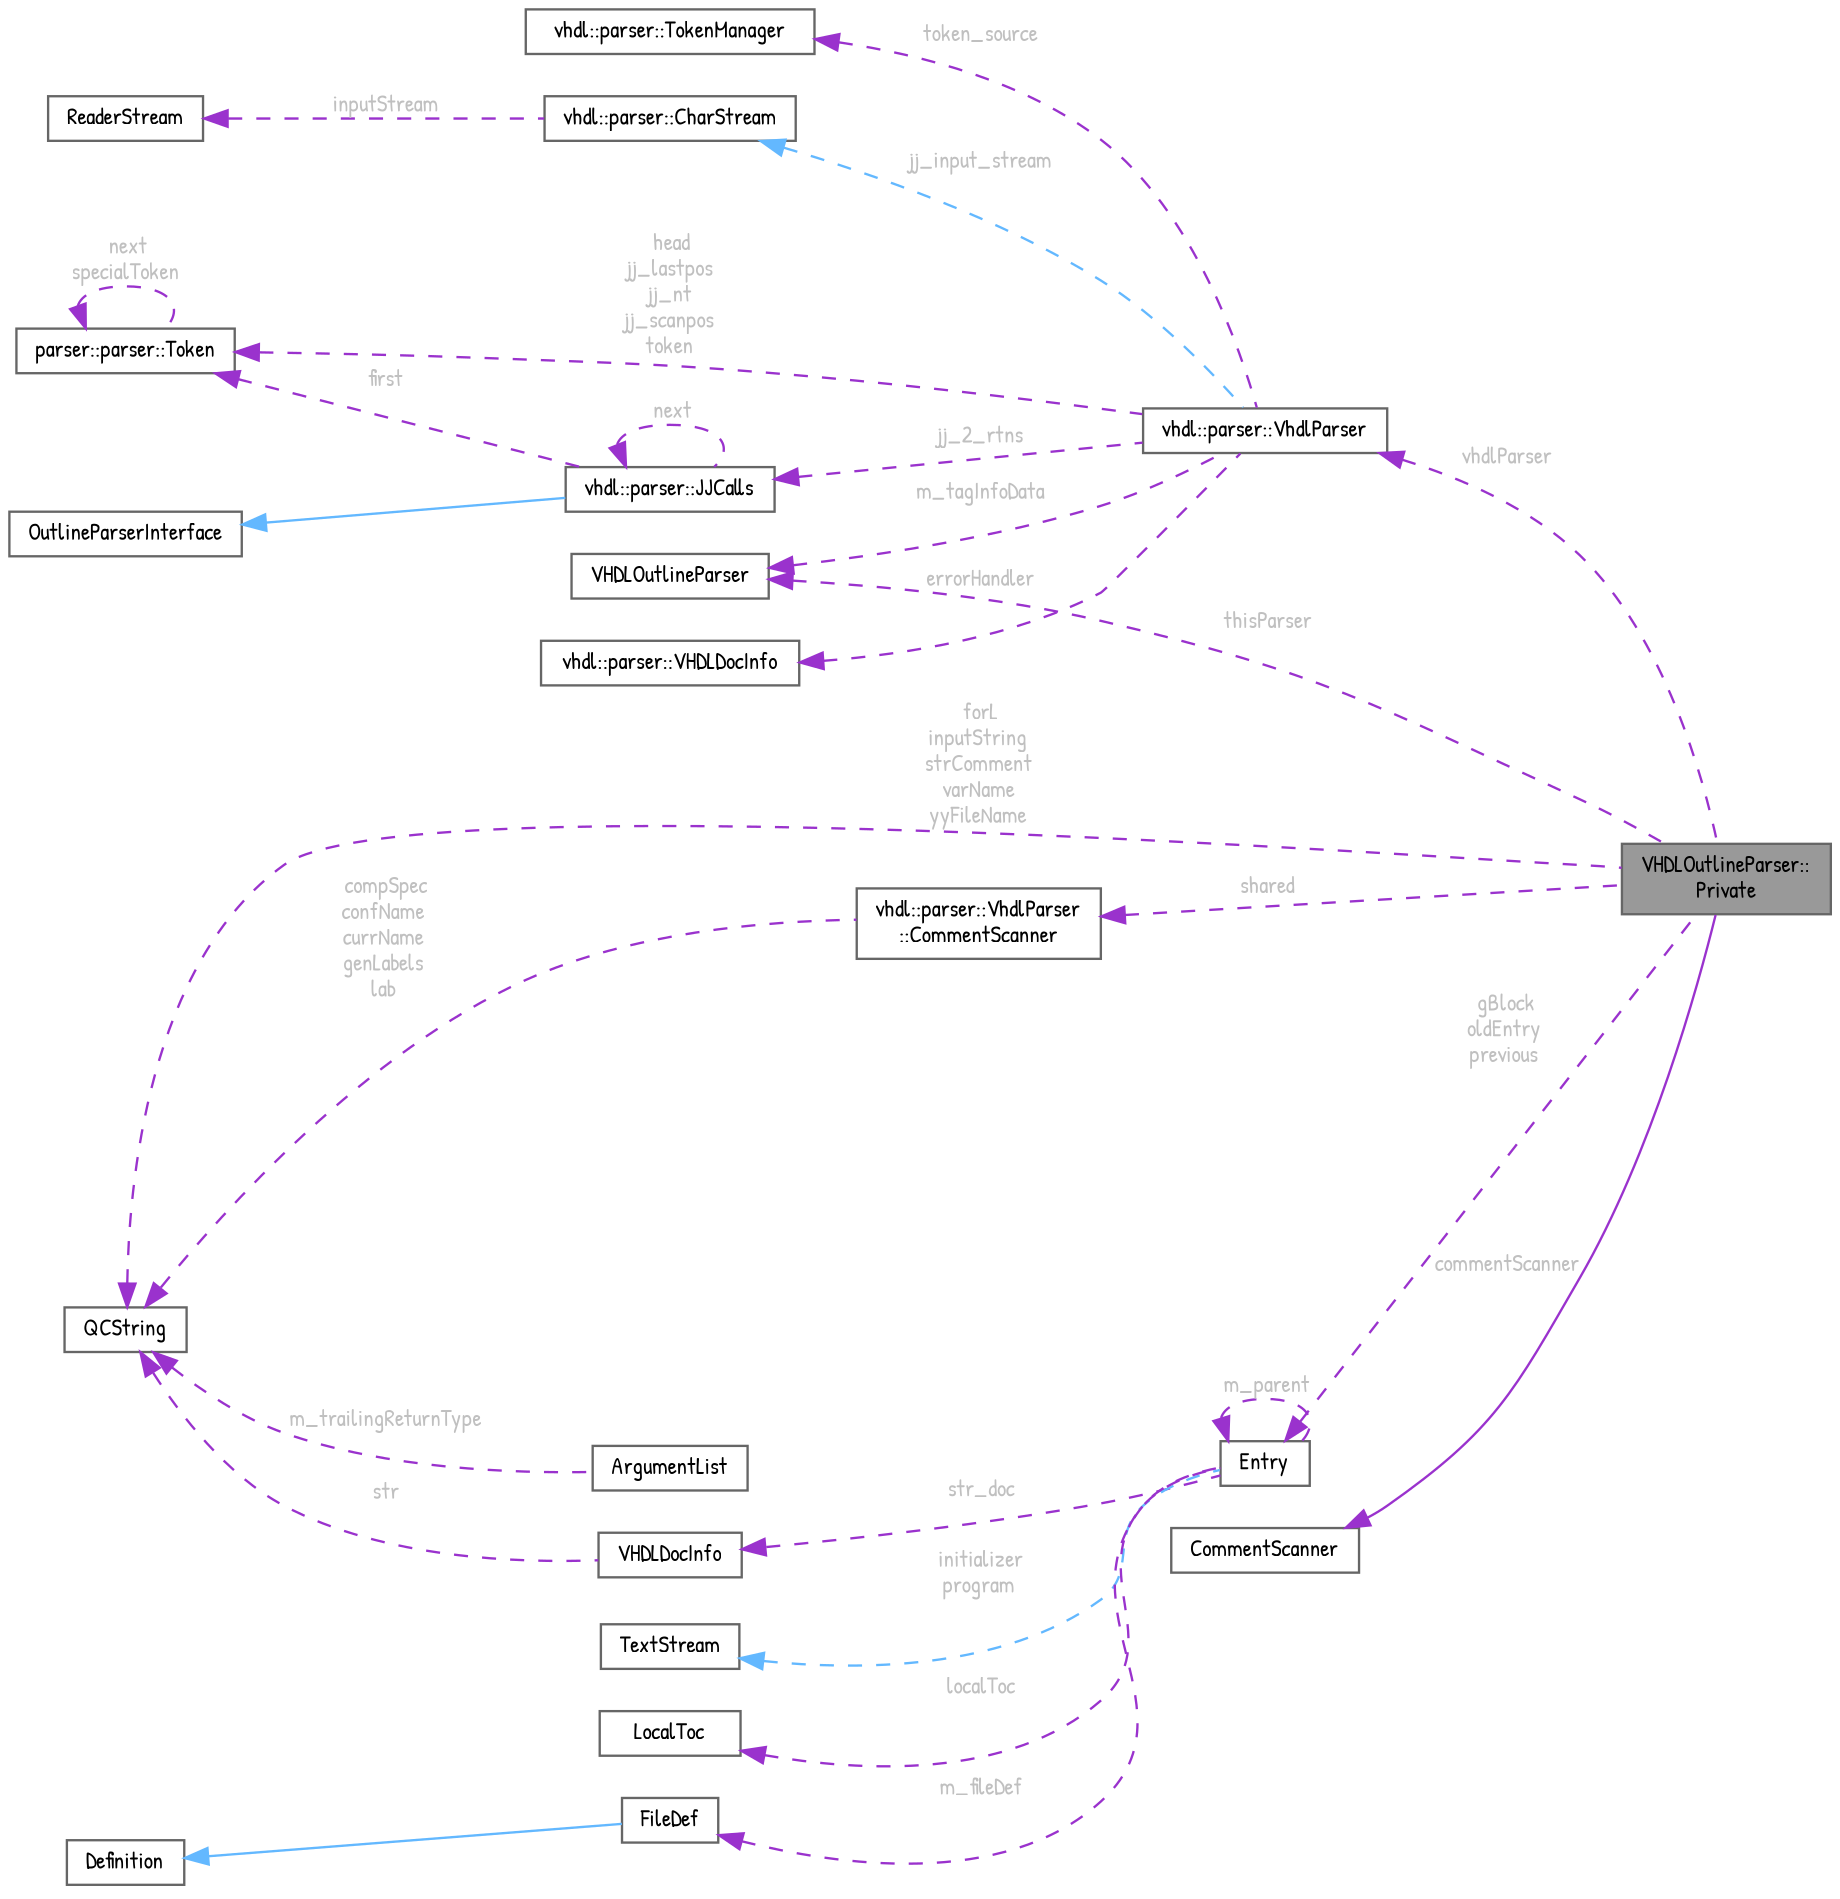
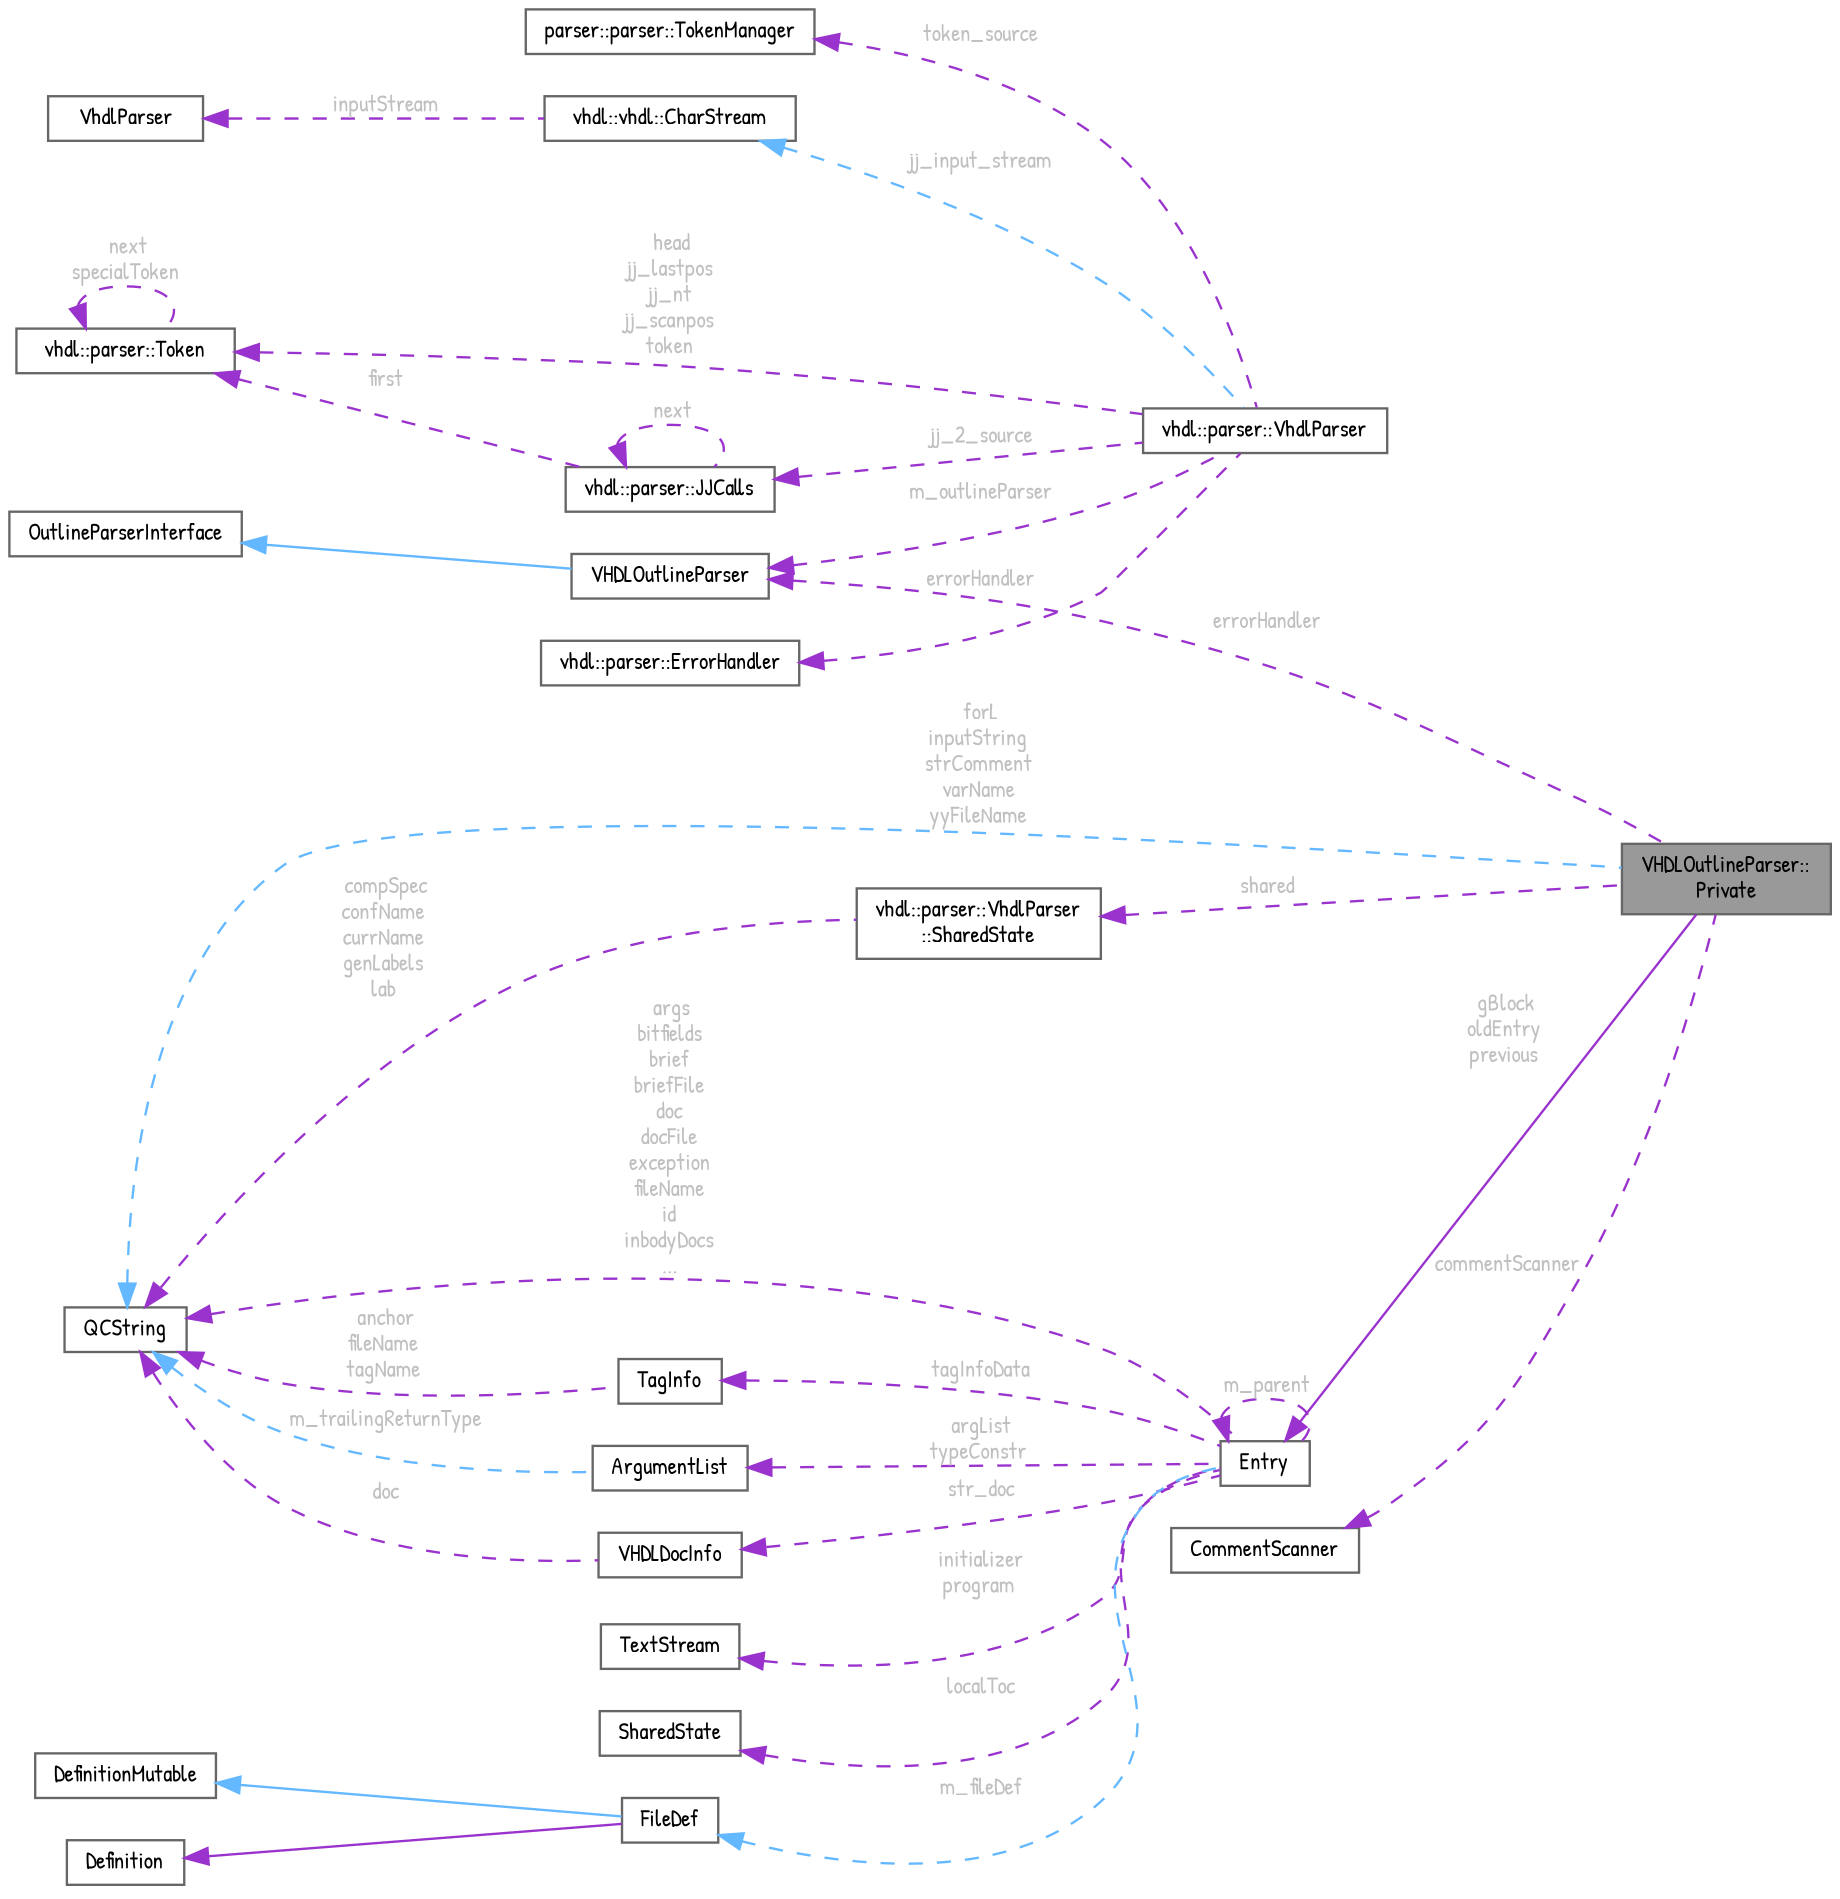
(670, 32) -> (670, 32)
(126, 119) -> (126, 119)
(670, 119) -> (670, 119)
(126, 351) -> (126, 351)
(979, 437) -> (979, 437)
(979, 493) -> (979, 493)
(416, 510) -> (419, 557)
(1618, 601) -> none
(1265, 622) -> (1265, 622)
(670, 663) -> (670, 663)
(721, 826) -> (721, 826)
(979, 924) -> (979, 924)
(1498, 1168) -> (1498, 1168)
(1595, 1250) -> (1595, 1250)
none -> (742, 1282)
none -> (670, 1381)
(372, 1456) -> (372, 1456)
none -> (996, 1466)
(384, 1493) -> (384, 1493)
(1031, 1636) -> (1031, 1636)
(670, 1733) -> (670, 1733)
none -> (126, 1776)
(1109, 1791) -> (1109, 1791)
(415, 1840) -> (415, 1840)
